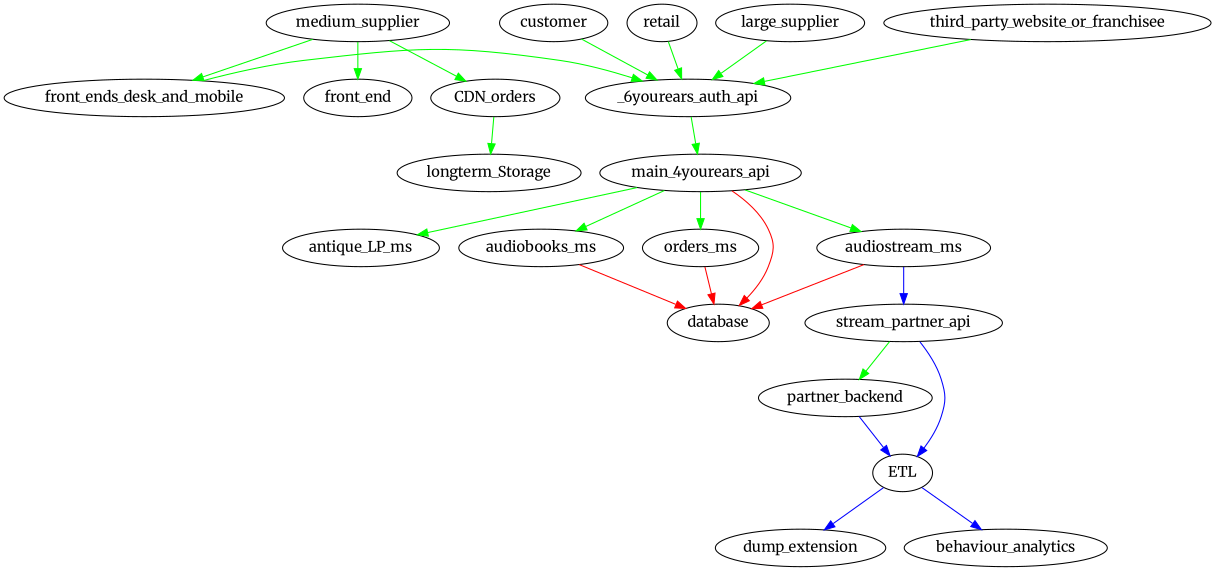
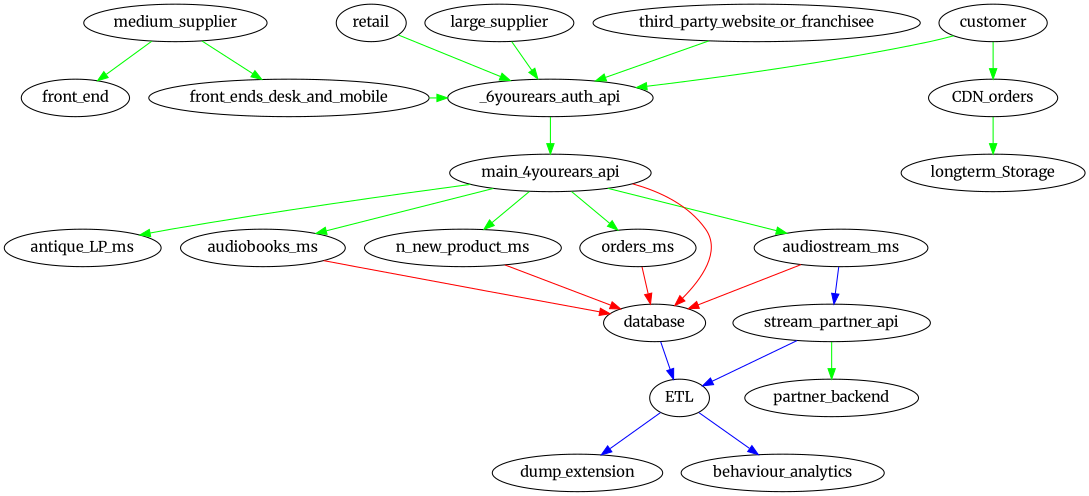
(423, 58) -> (993, 55)
none -> (463, 248)
(871, 432) -> (665, 355)
